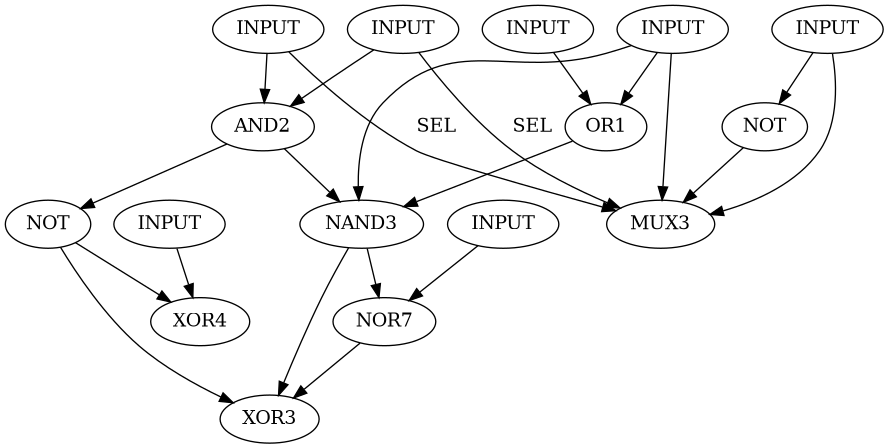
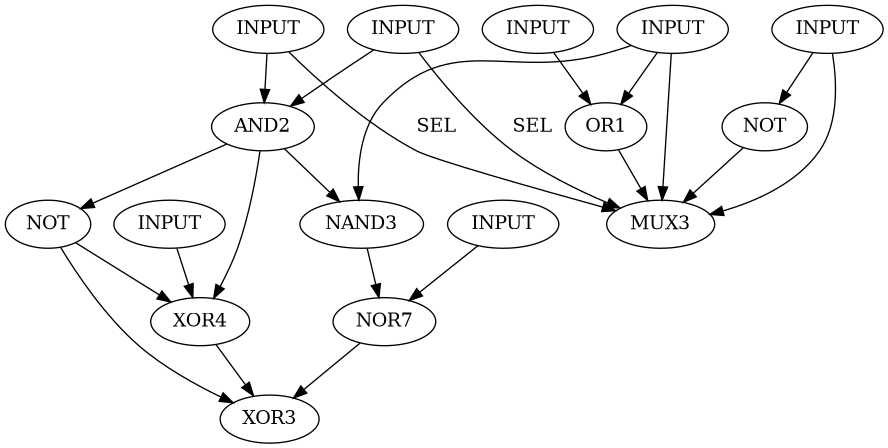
(502, 168) -> (630, 169)
none -> (246, 221)
(314, 314) -> (231, 365)
